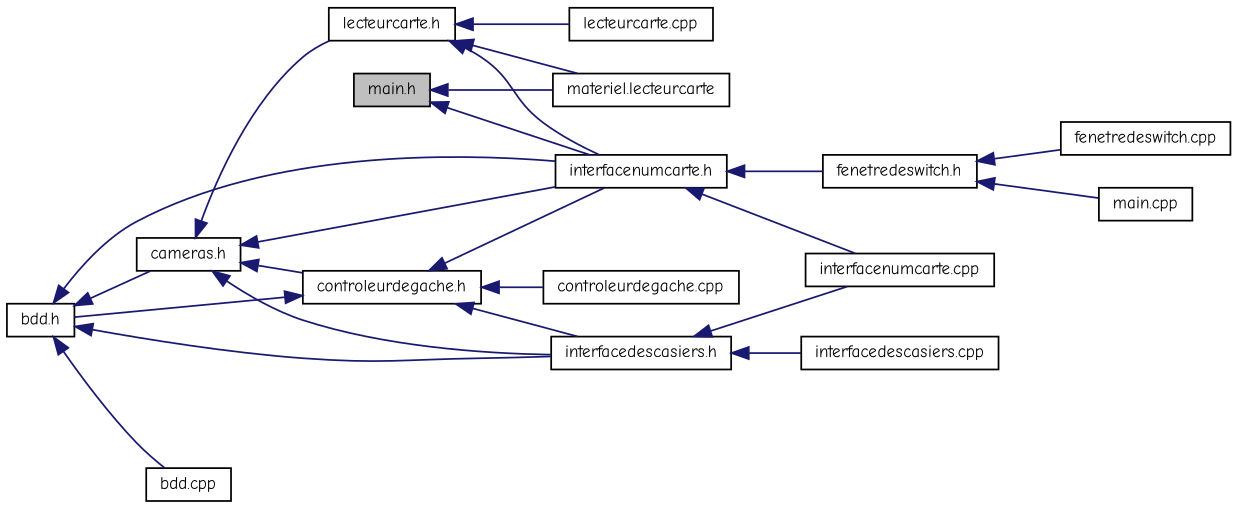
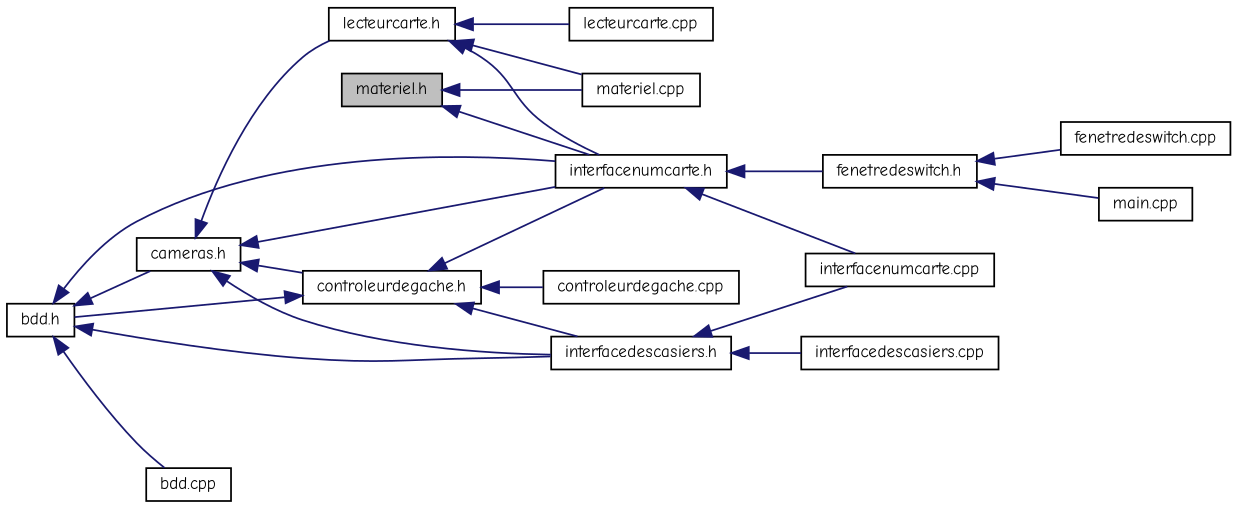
(392, 90) -> (392, 90)
(641, 90) -> (641, 90)
